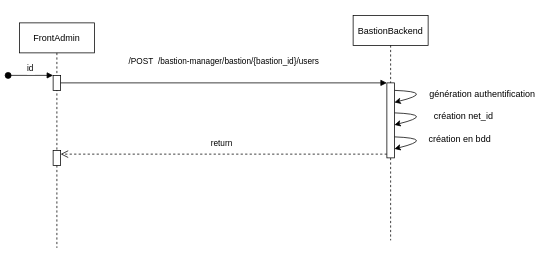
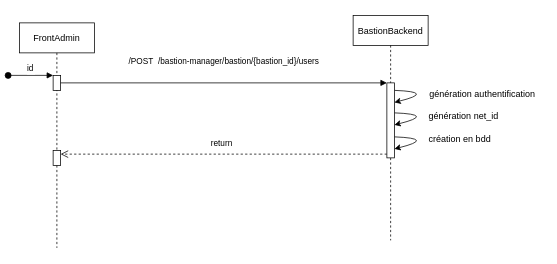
(464, 117) -> (464, 117)
